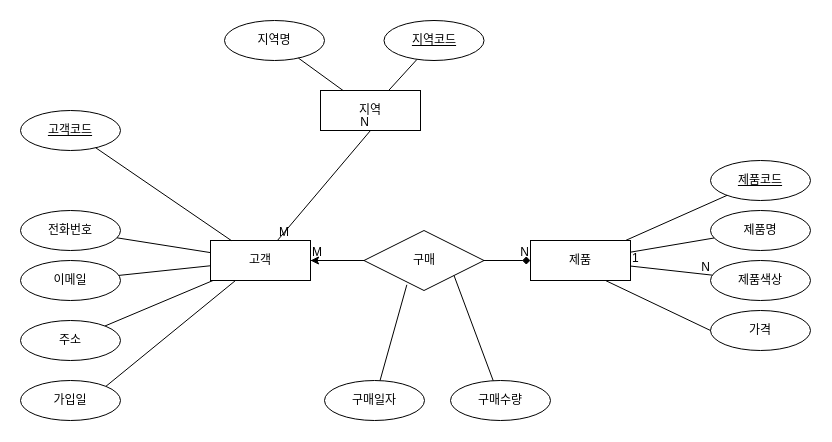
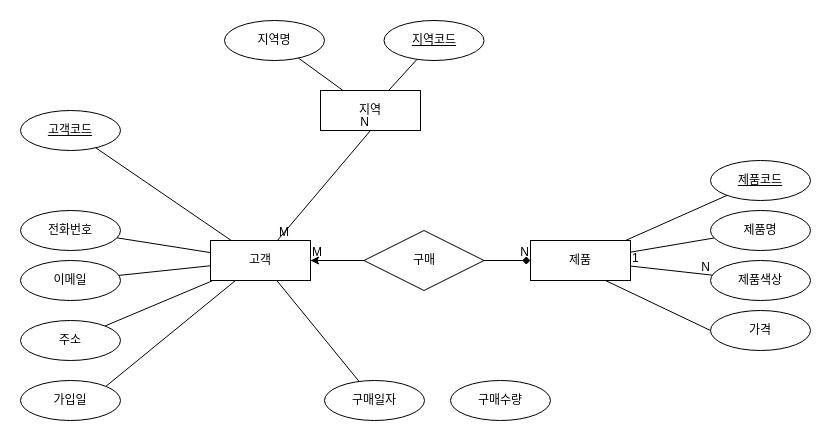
(474, 328) -> none
(393, 333) -> (318, 331)
